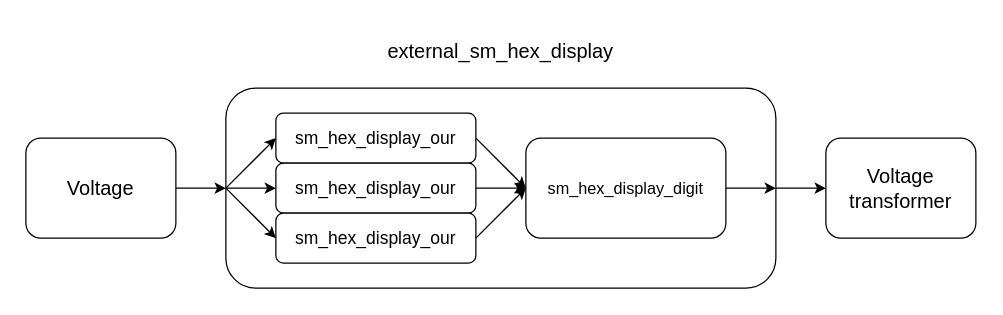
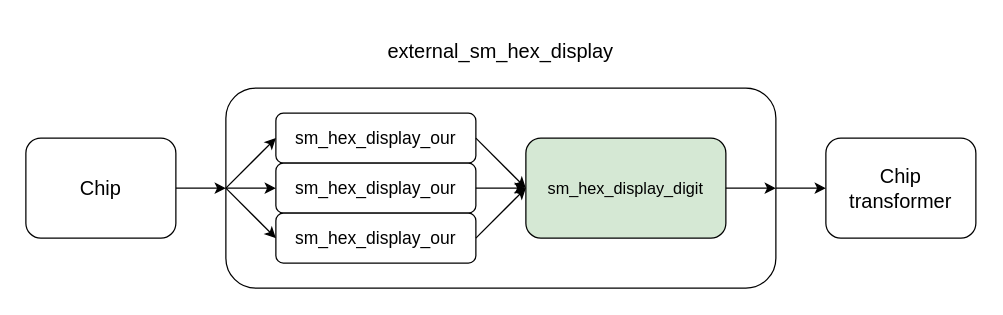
(101, 188) -> (101, 188)
(626, 188) -> (626, 188)
(901, 188) -> (901, 188)
